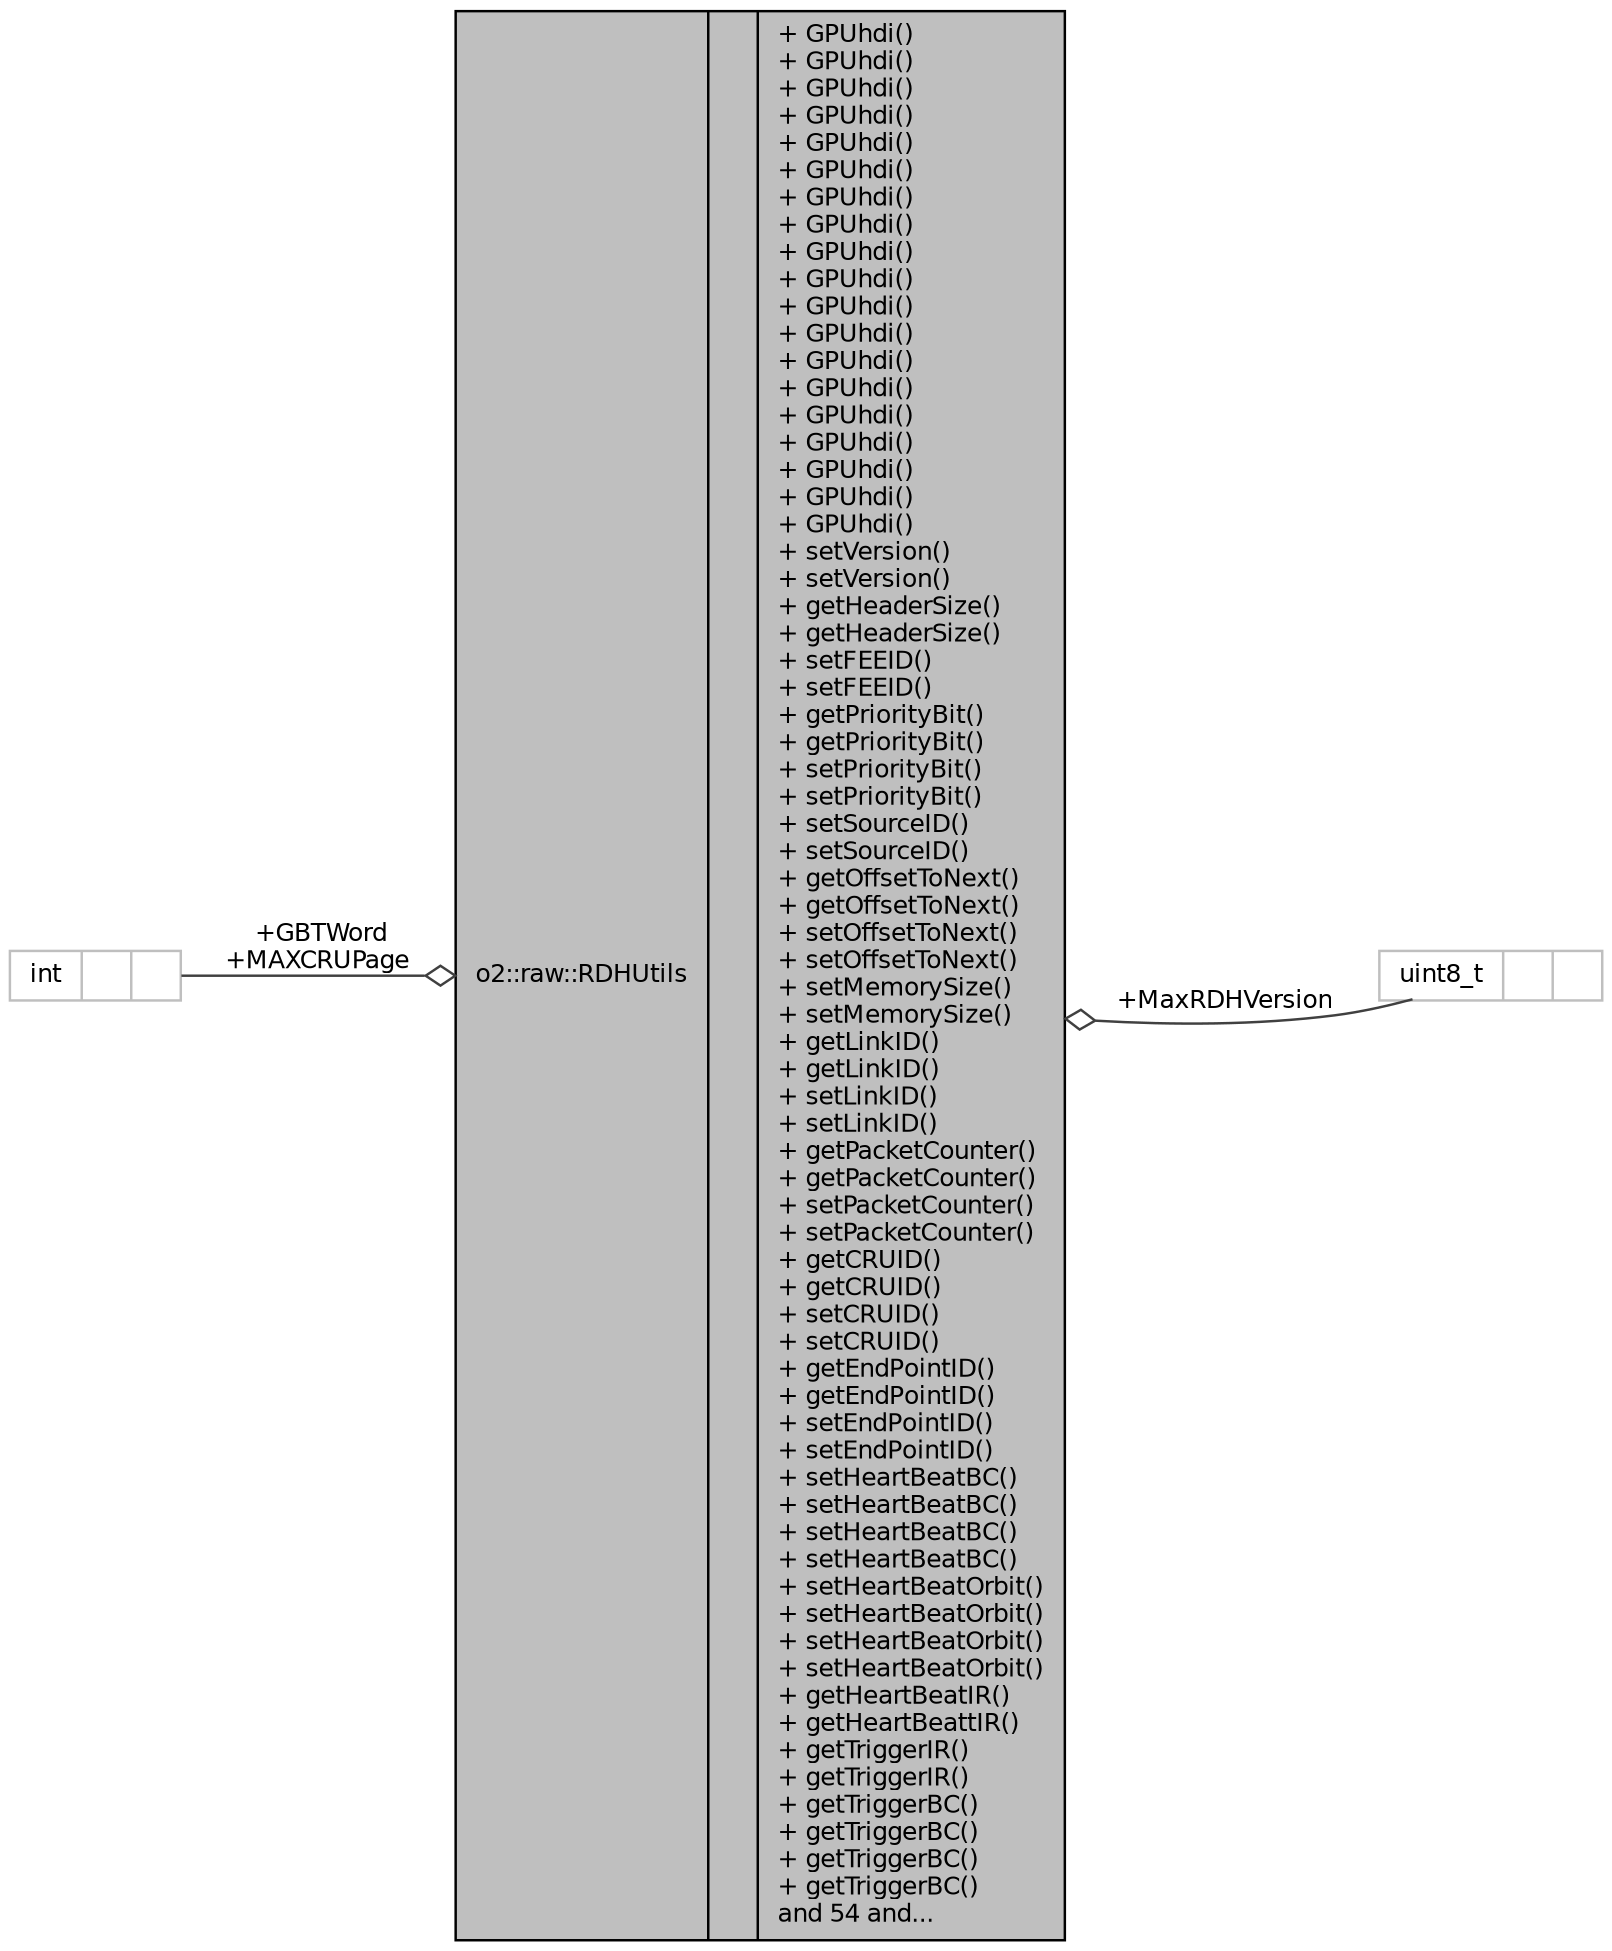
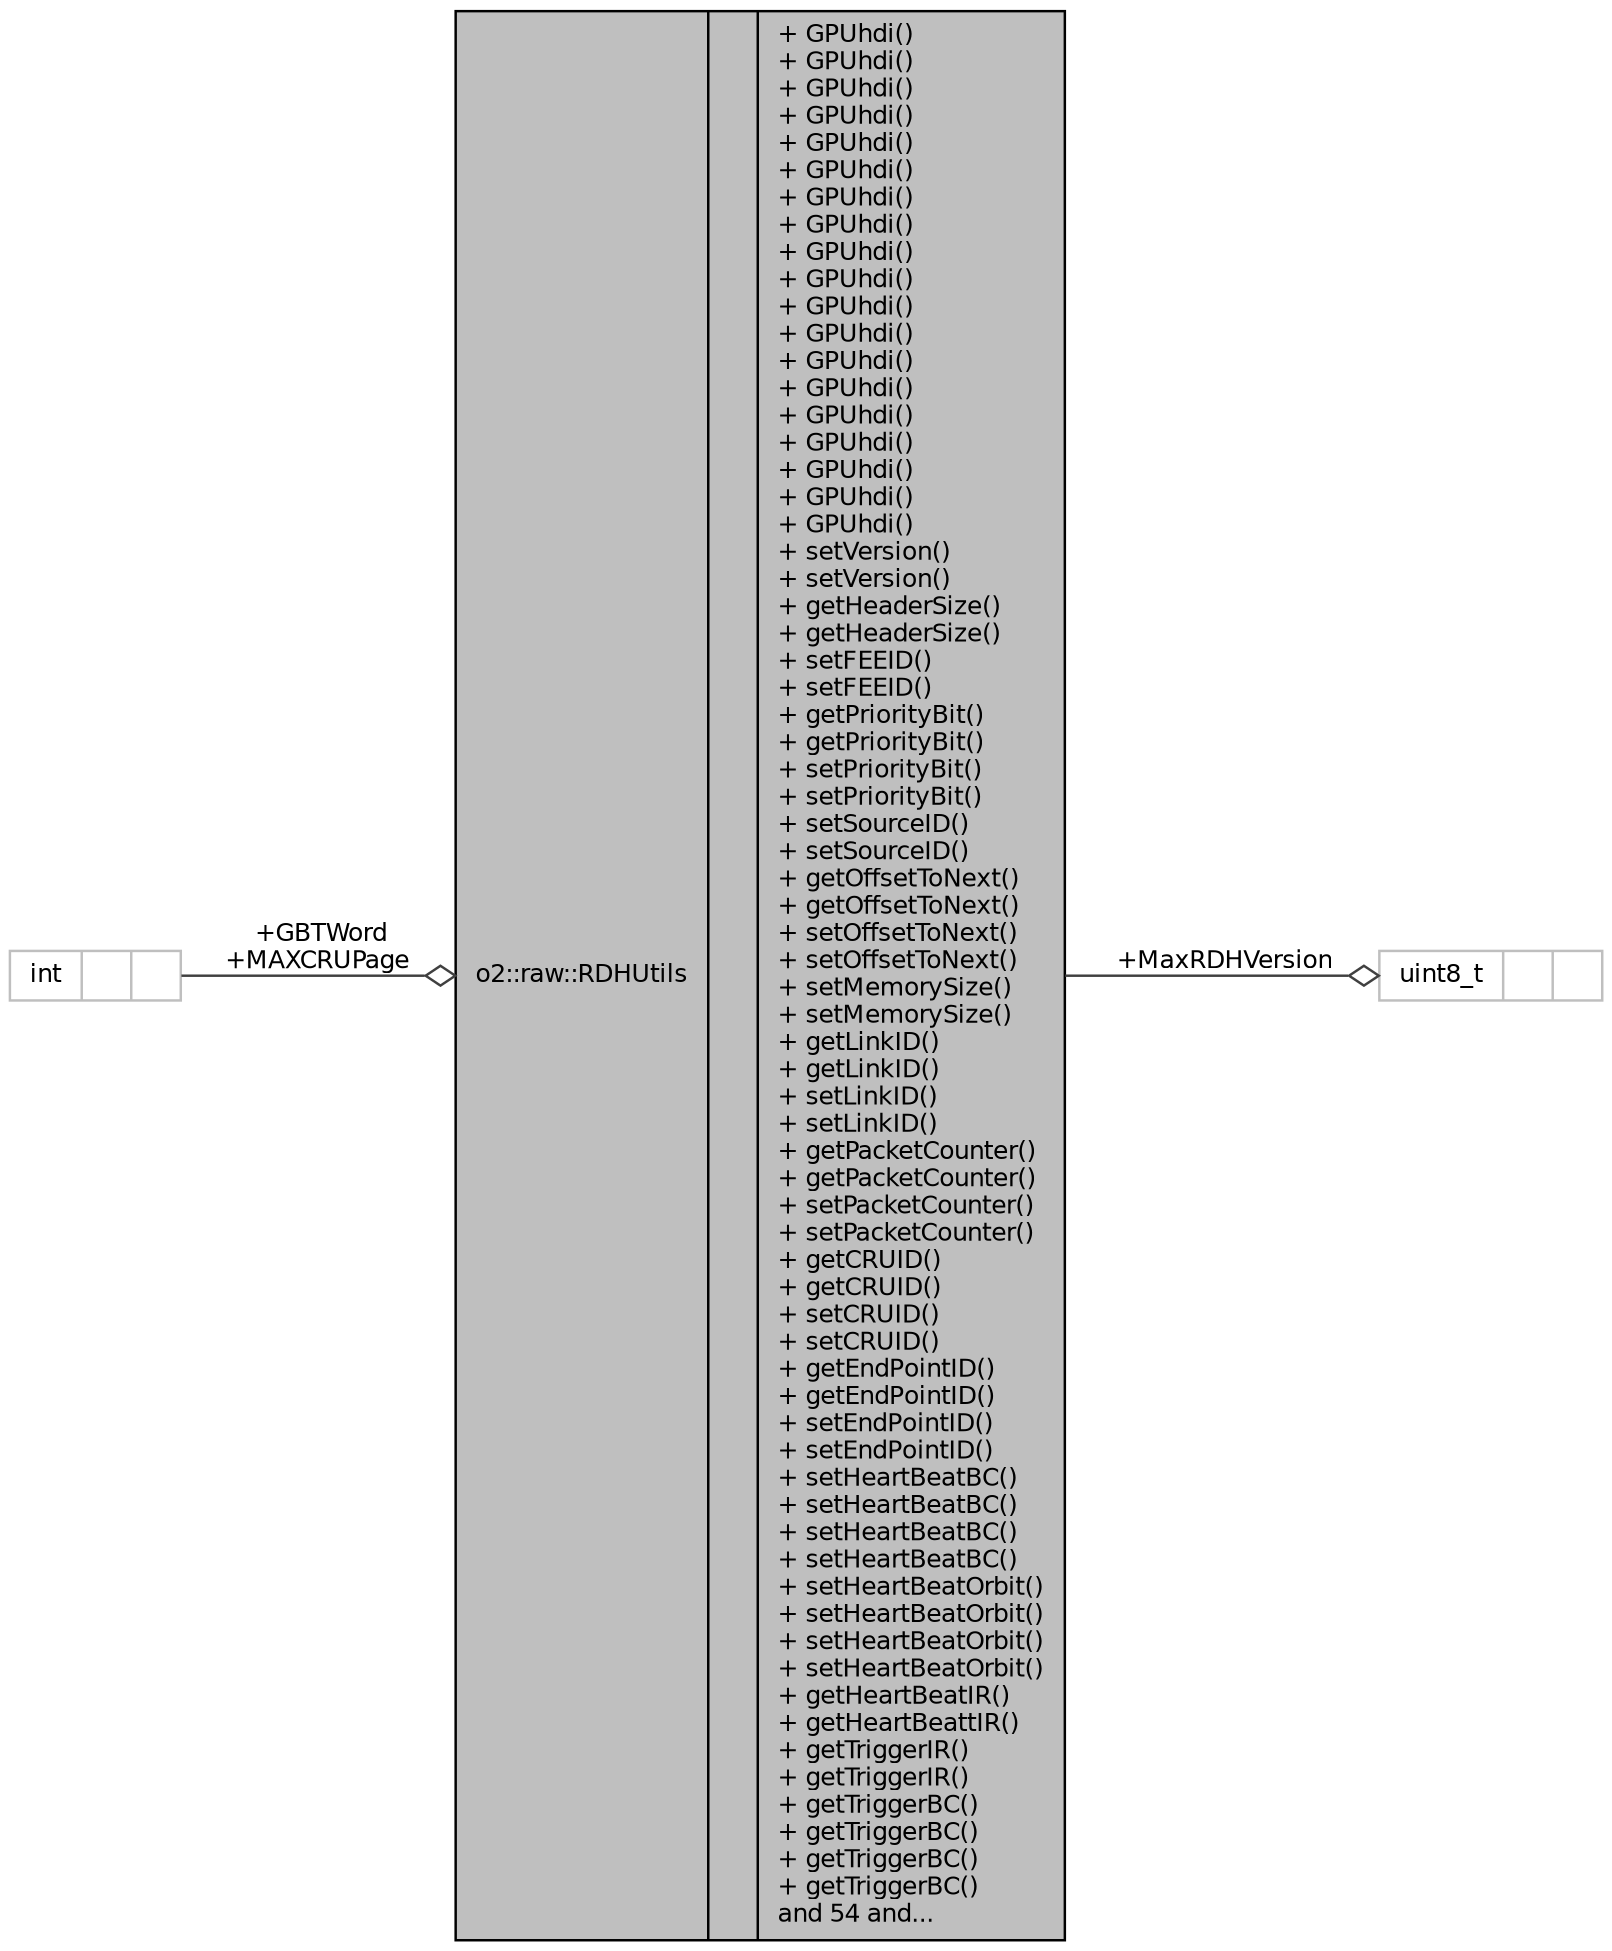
(1255, 1022) -> (1207, 976)
